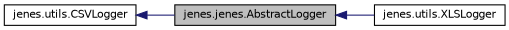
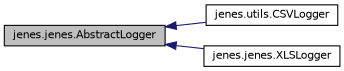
(161, 15) -> (191, 24)
(440, 15) -> (272, 56)
